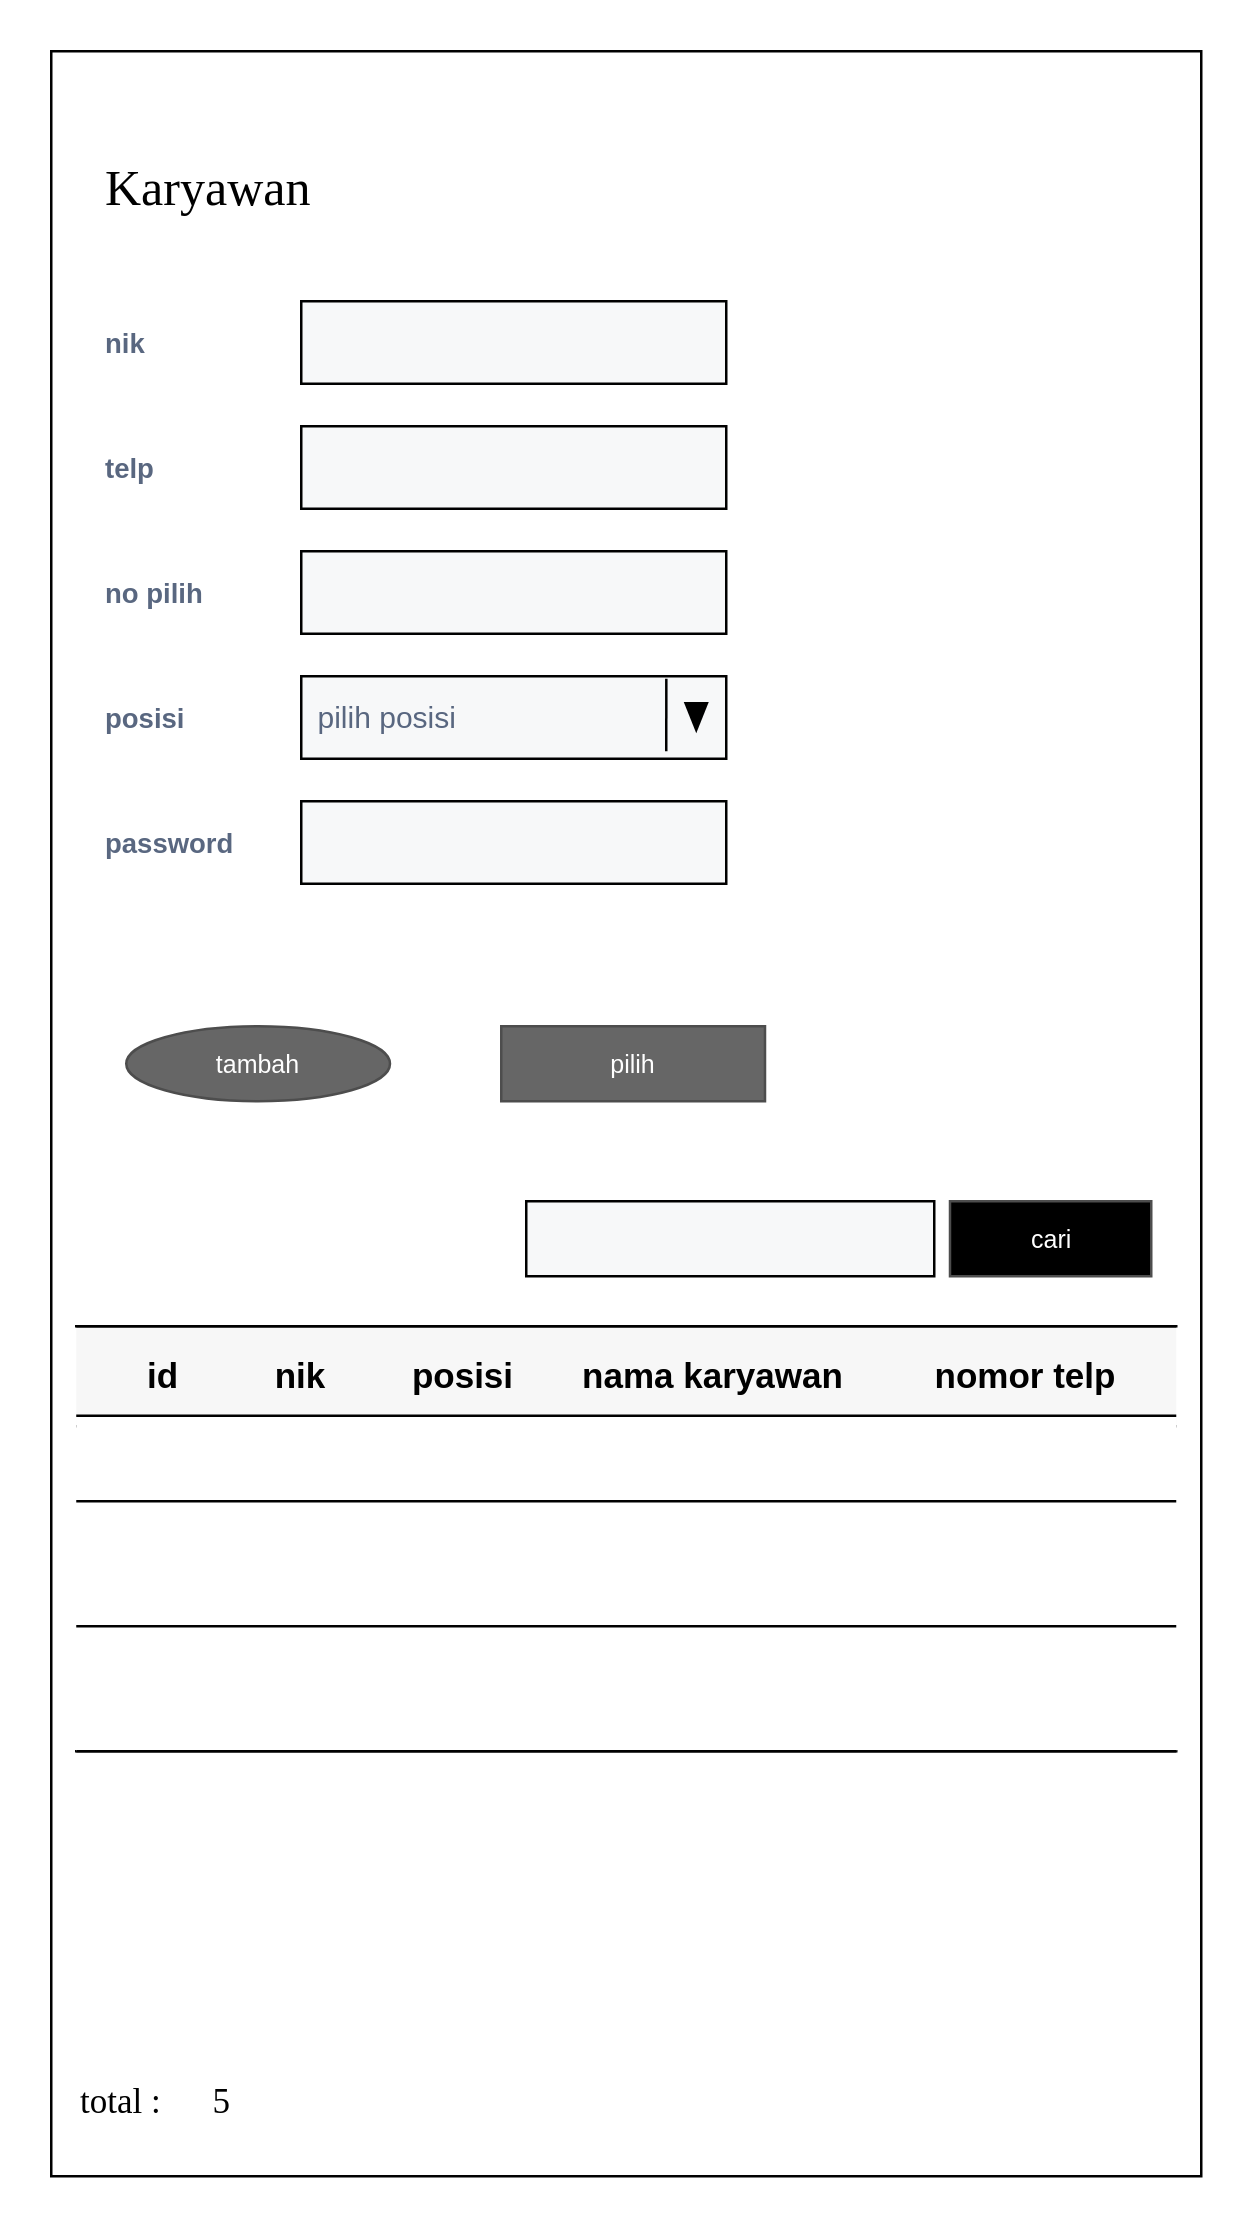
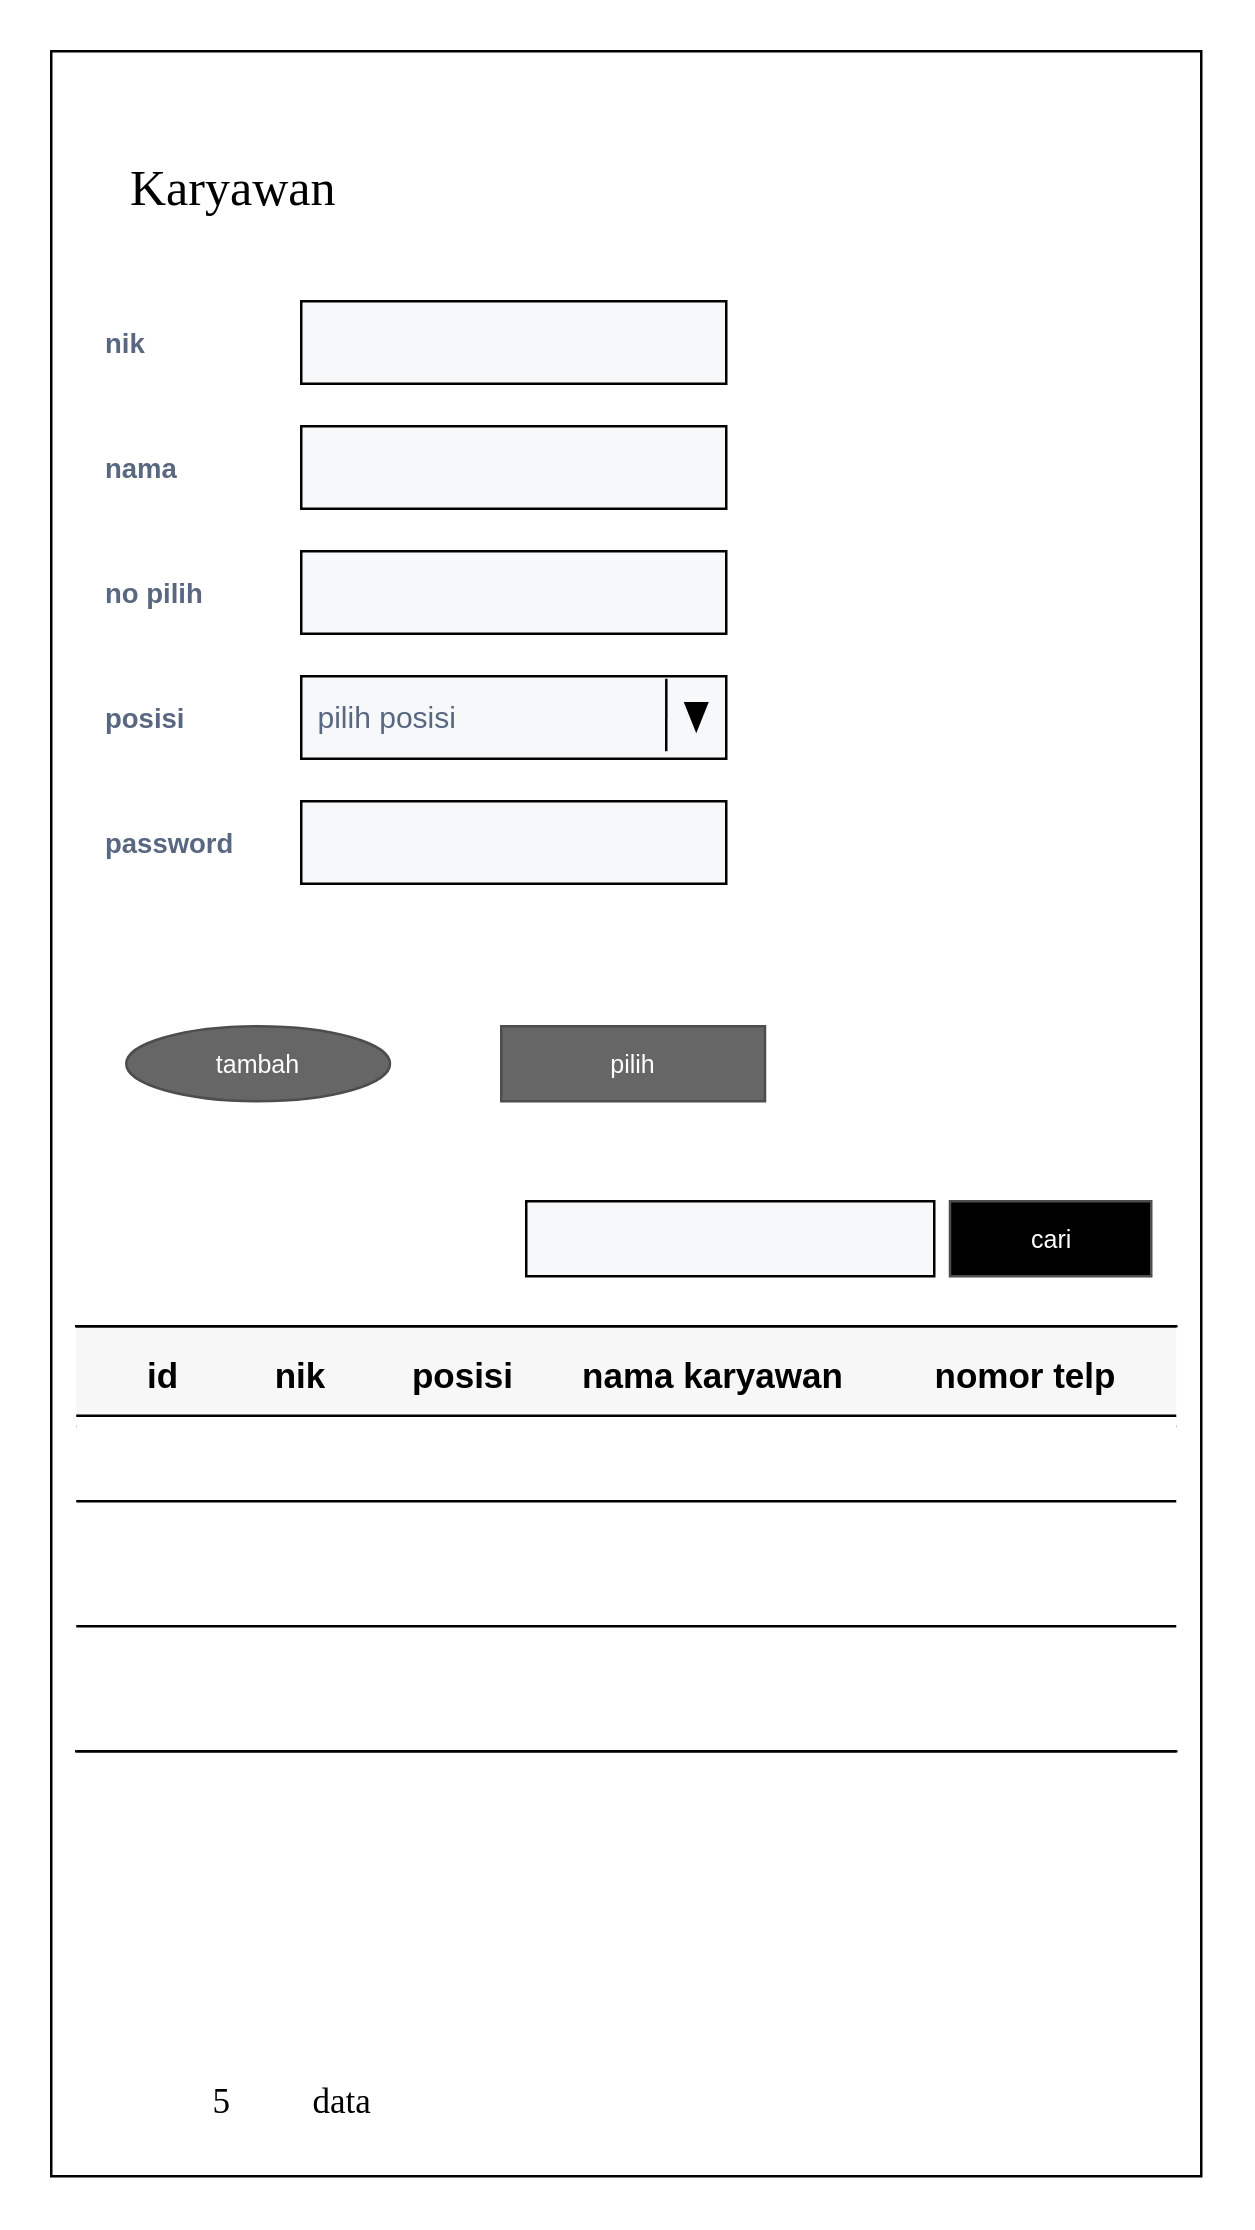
(626, 176) -> (651, 176)
(133, 469) -> (137, 469)
(139, 2101) -> none
none -> (358, 2101)
